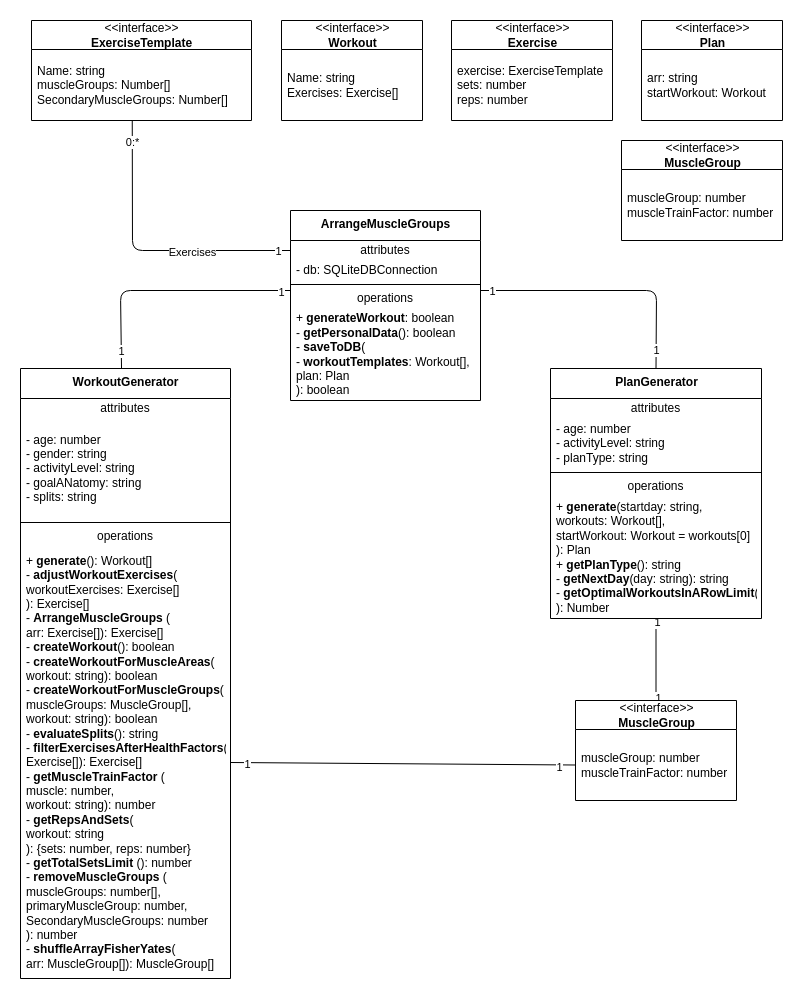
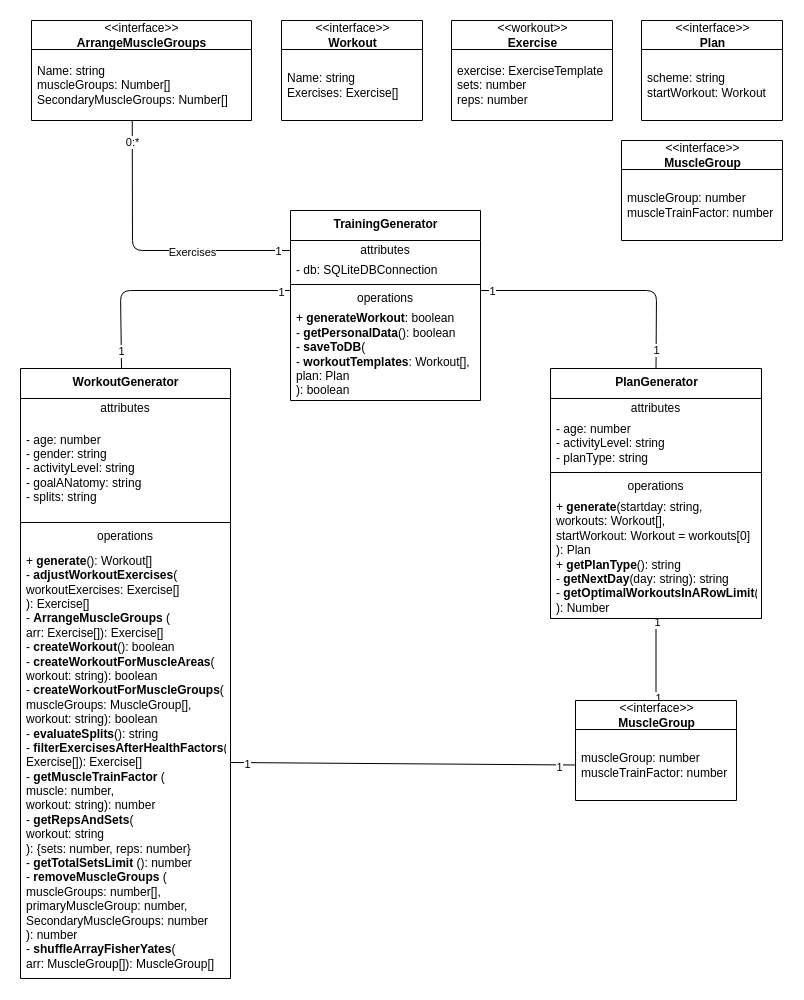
(142, 36) -> (142, 36)
(533, 36) -> (533, 36)
(715, 86) -> (715, 86)
(386, 225) -> (386, 225)
